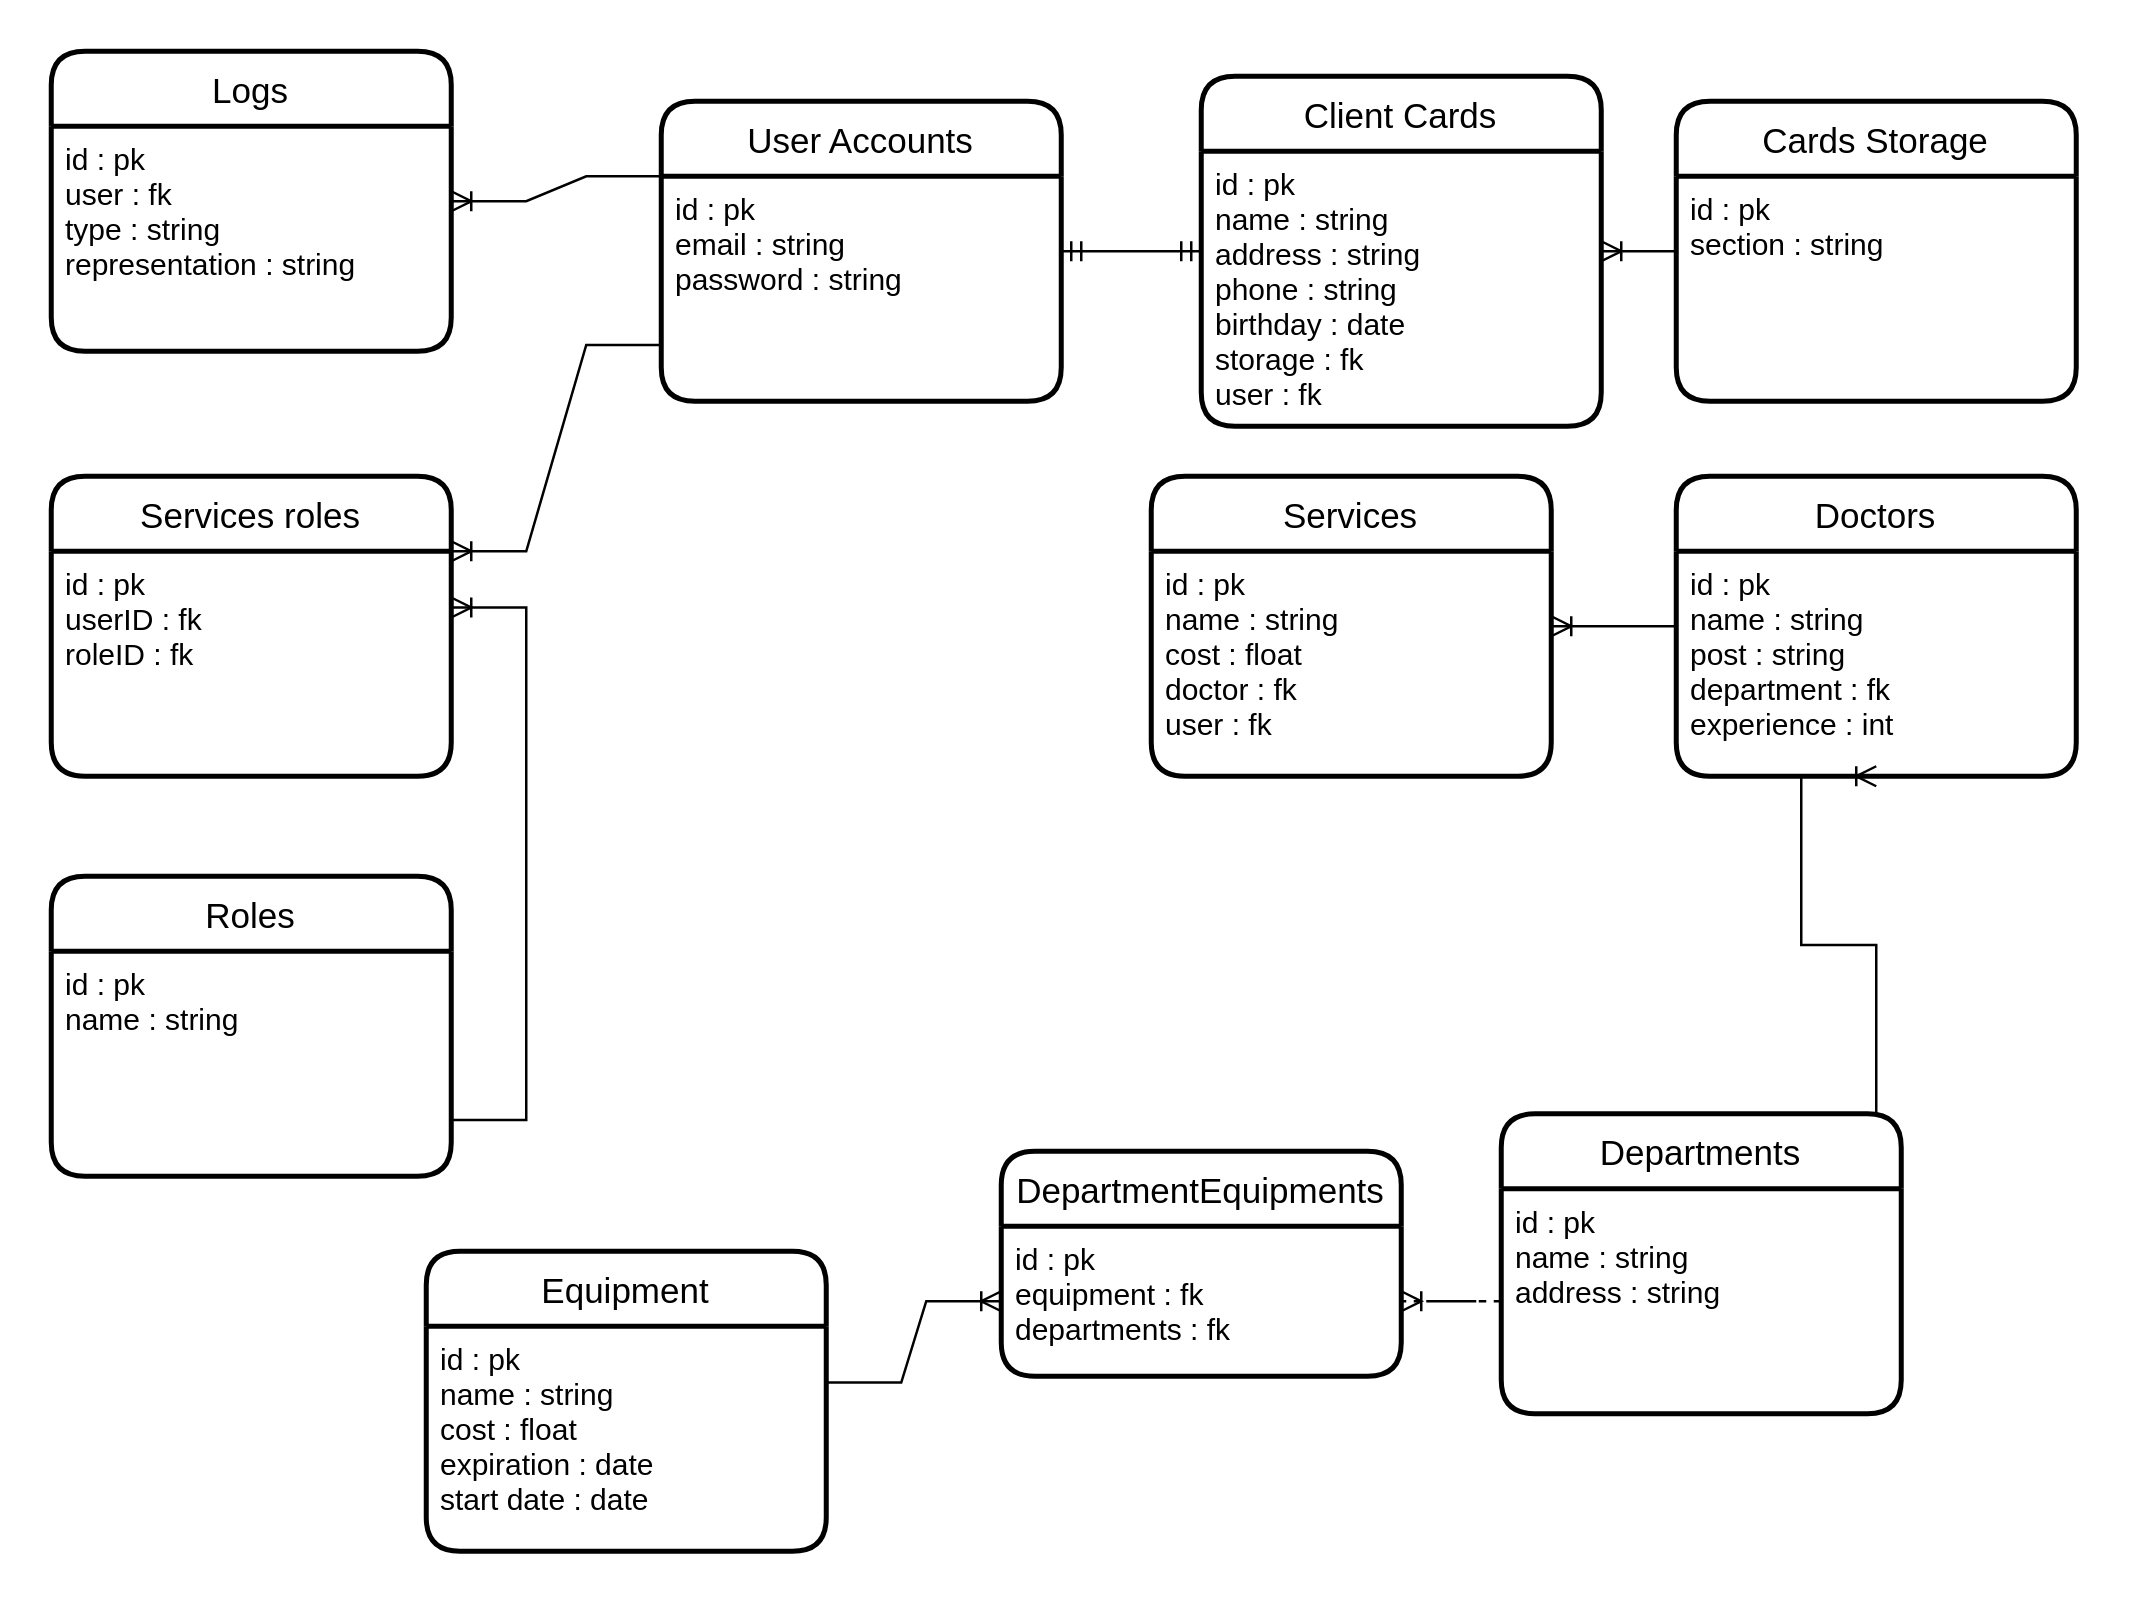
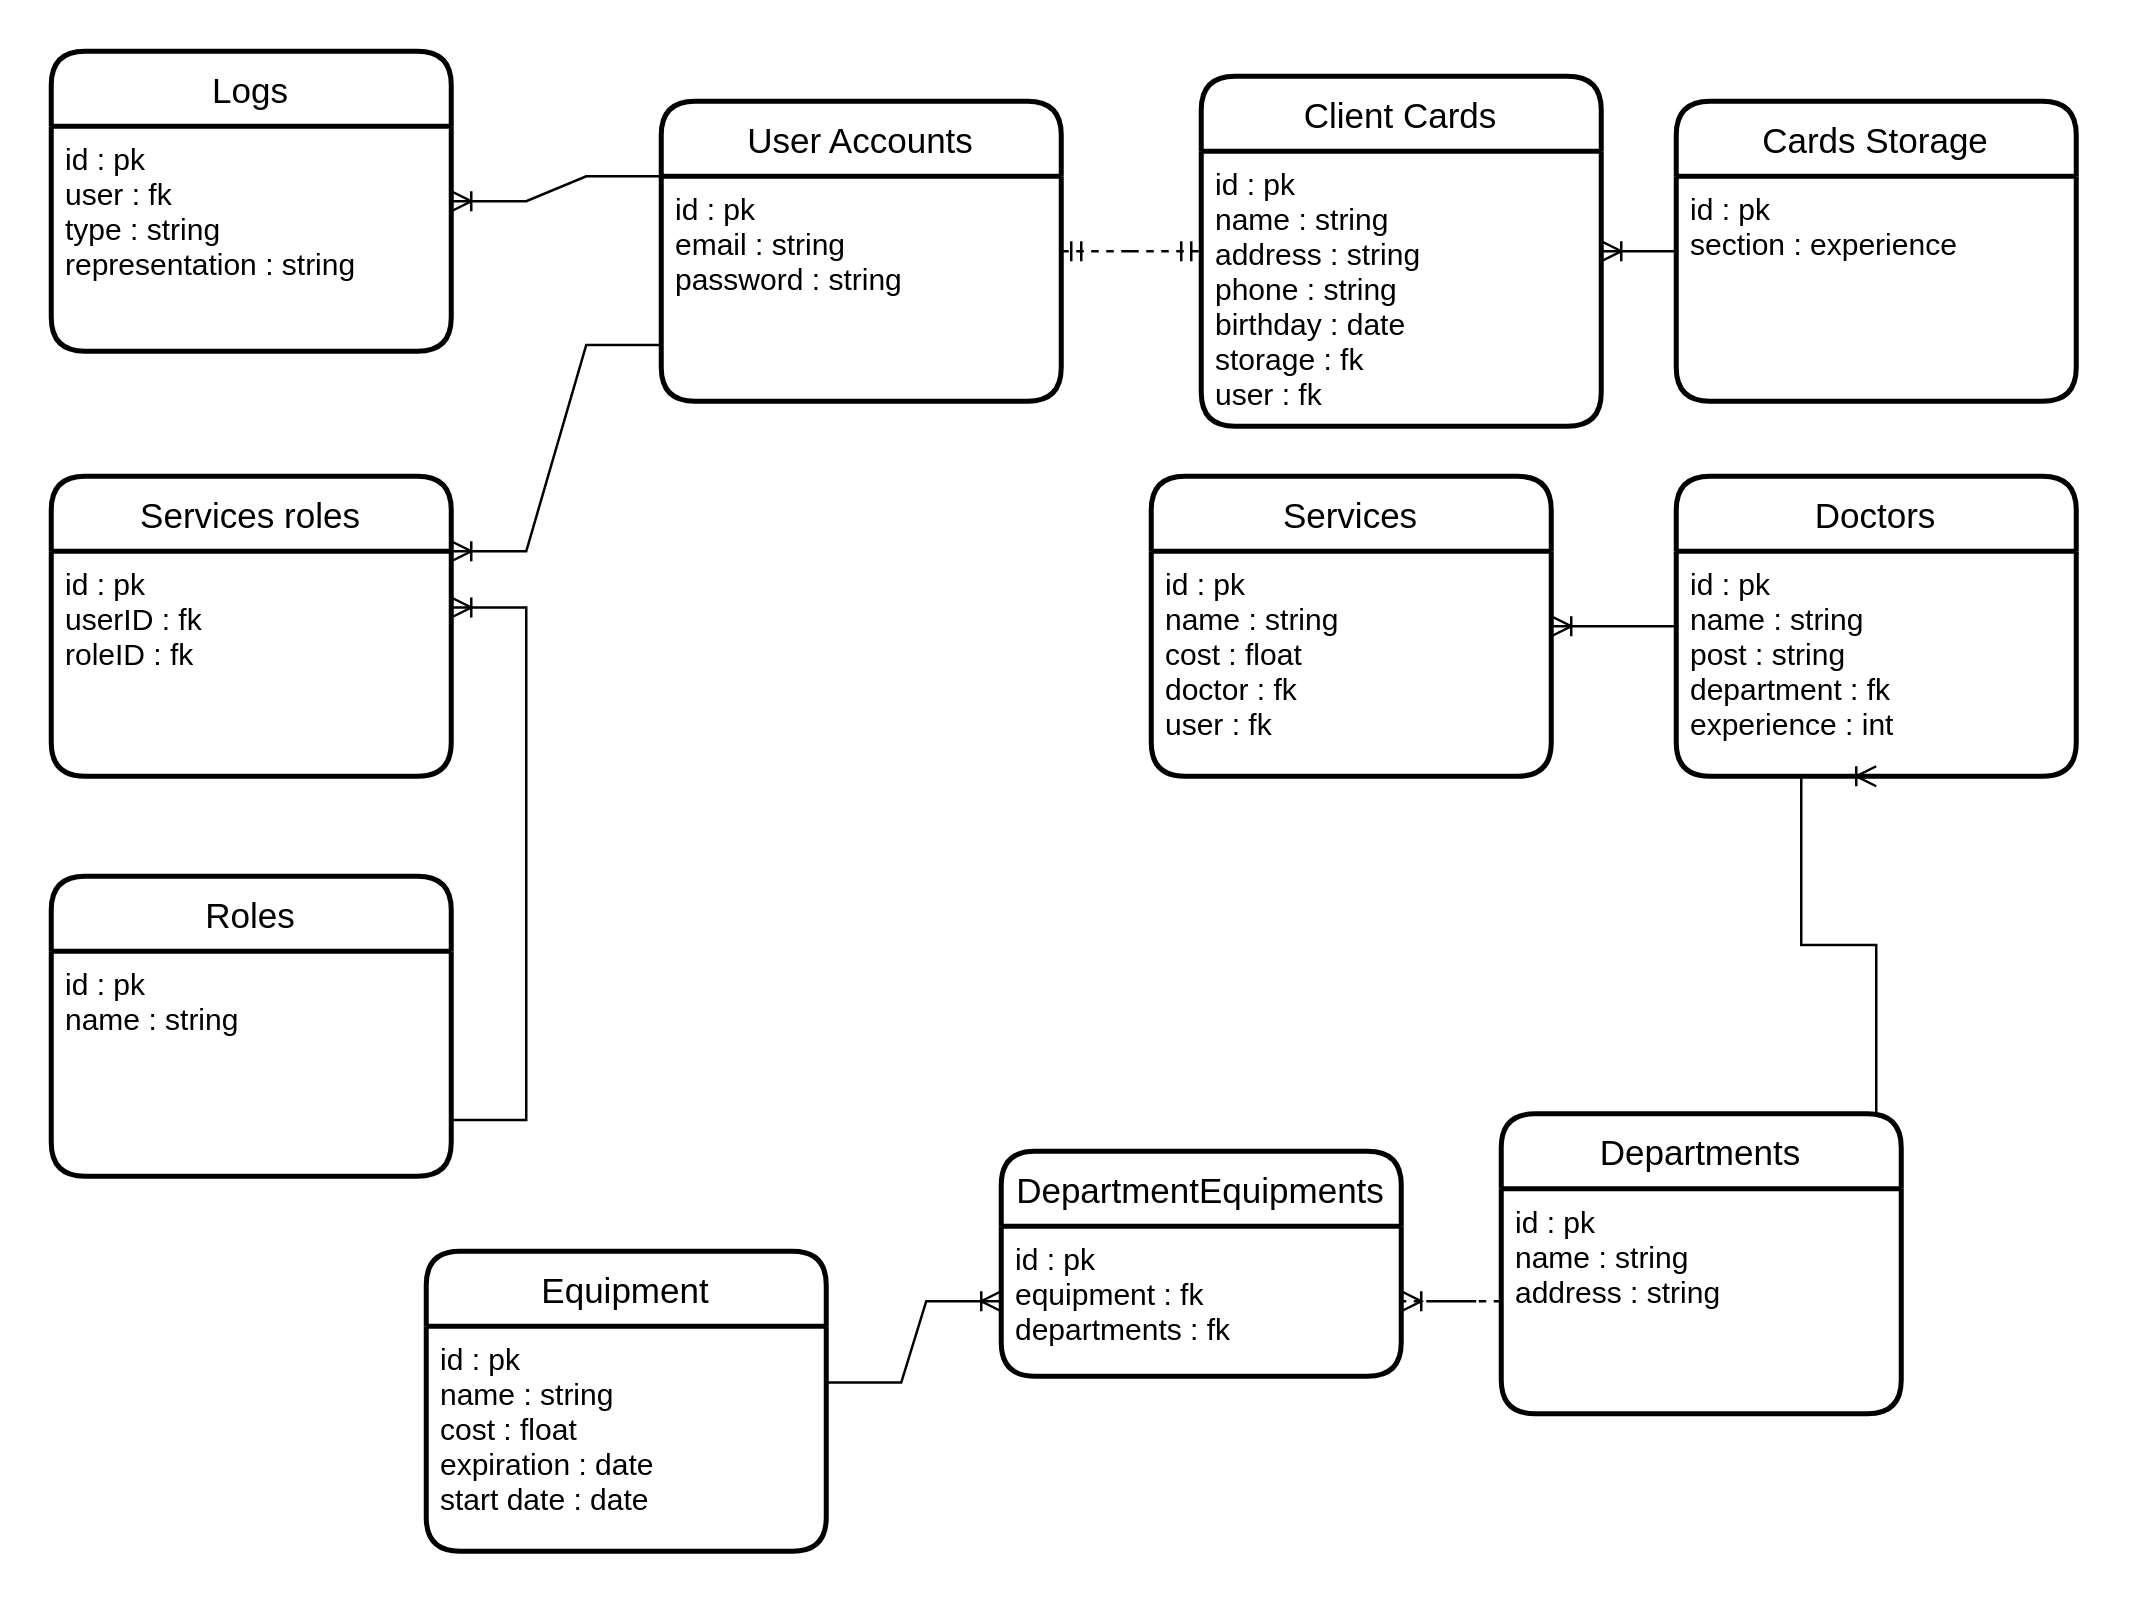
(1733, 210) -> (1733, 210)
(1092, 251) -> (1092, 251)
